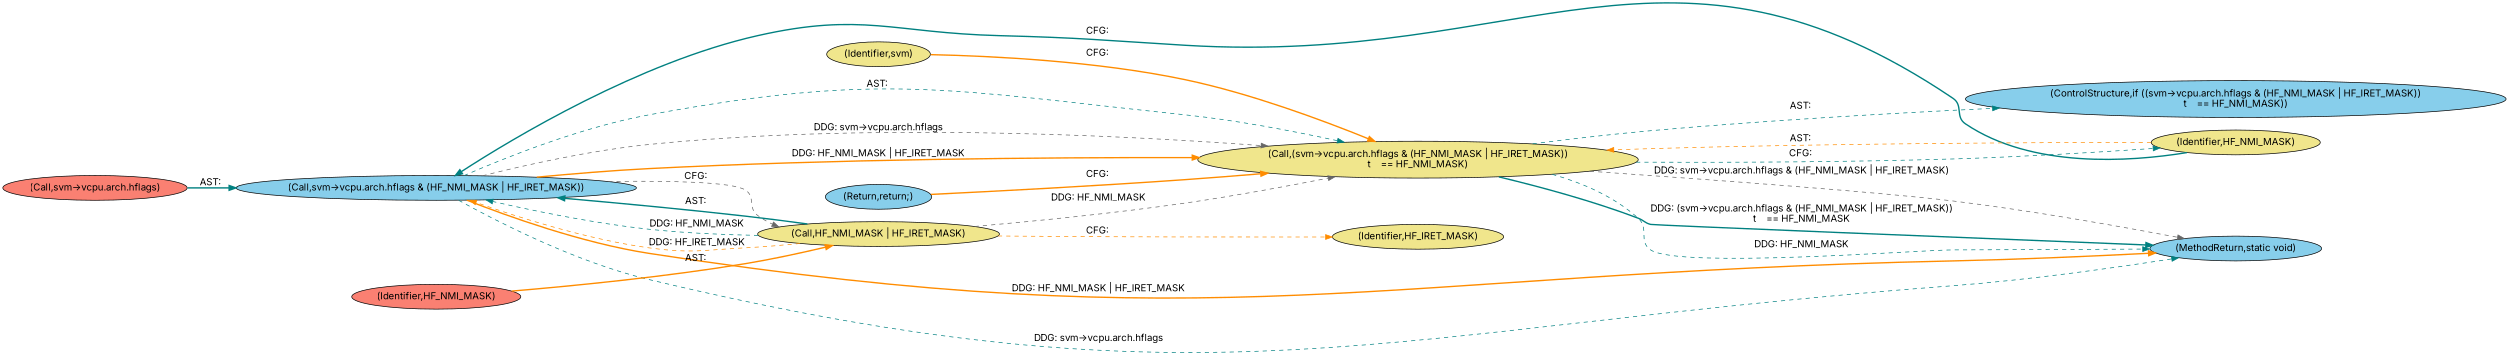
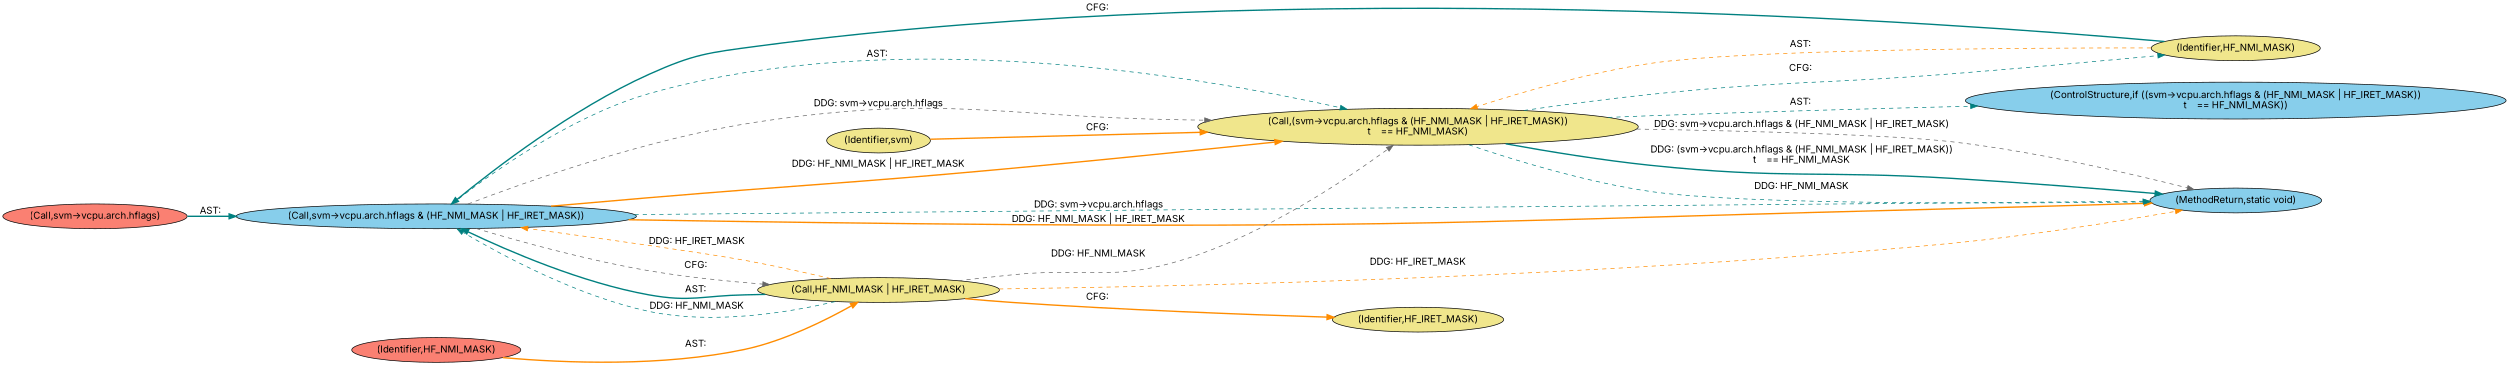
(879, 197) -> none
(1162, 237) -> (1146, 310)
none -> (1589, 270)
